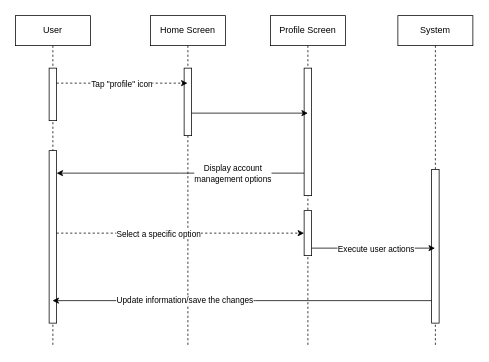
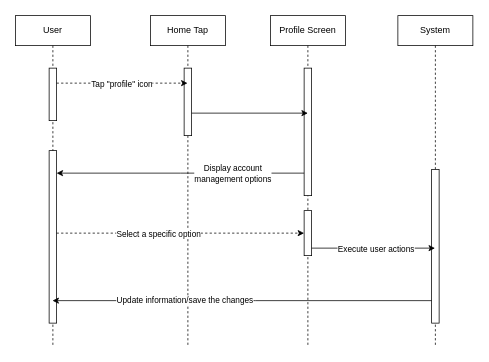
(188, 30) -> (188, 30)
